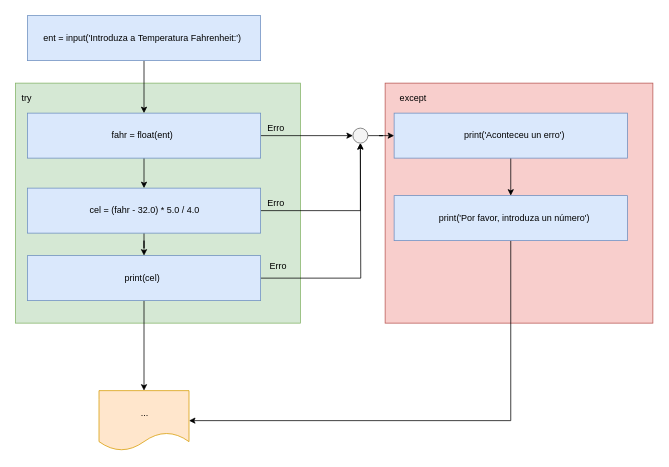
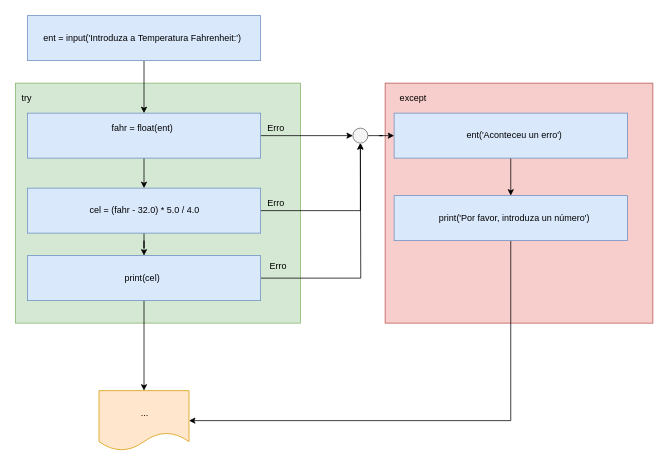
(142, 135) -> (142, 128)
(515, 135) -> (515, 135)
